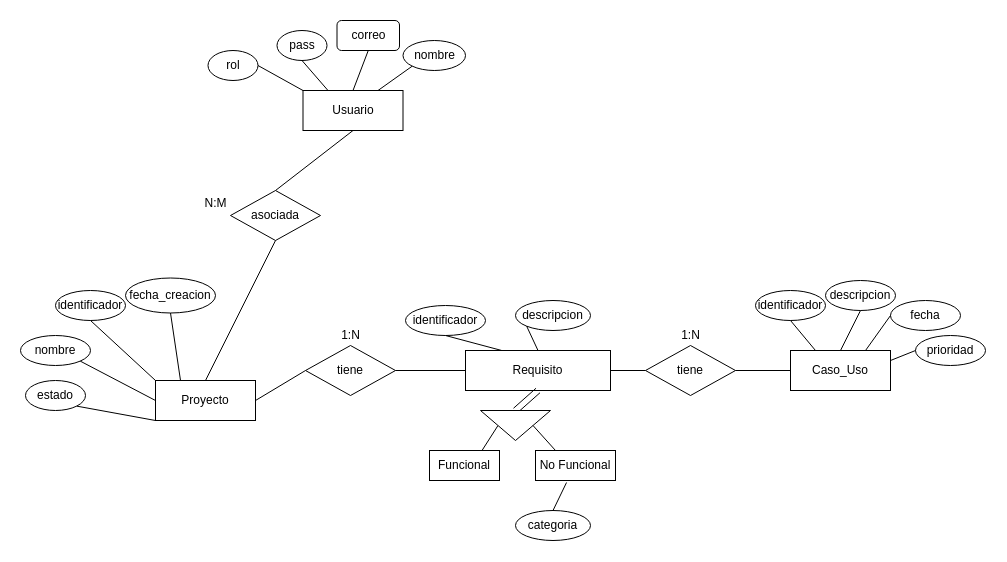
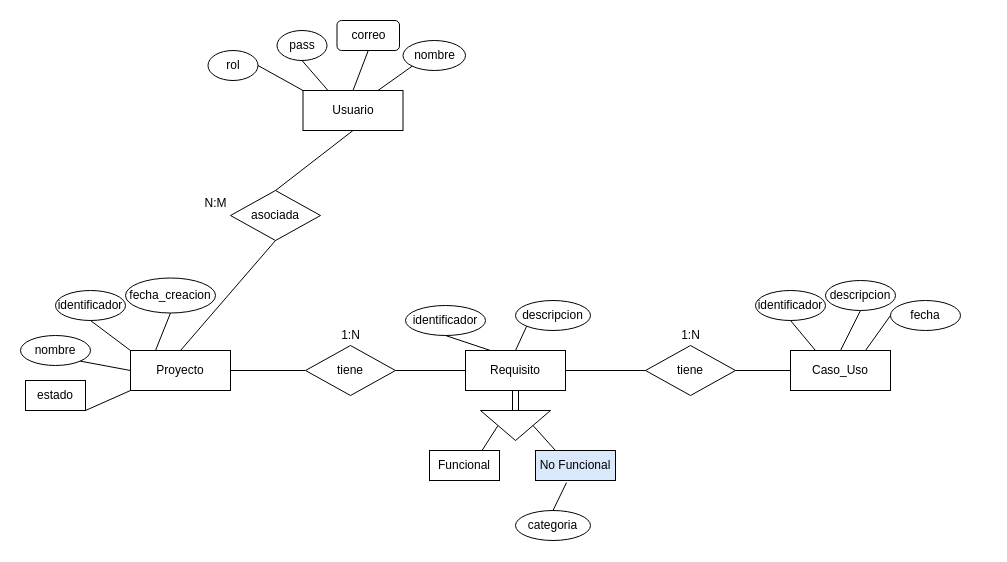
(951, 351) -> none
(903, 356) -> none
(538, 371) -> (516, 371)
(56, 396) -> (56, 396)
(206, 401) -> (181, 371)
(576, 466) -> (576, 466)
